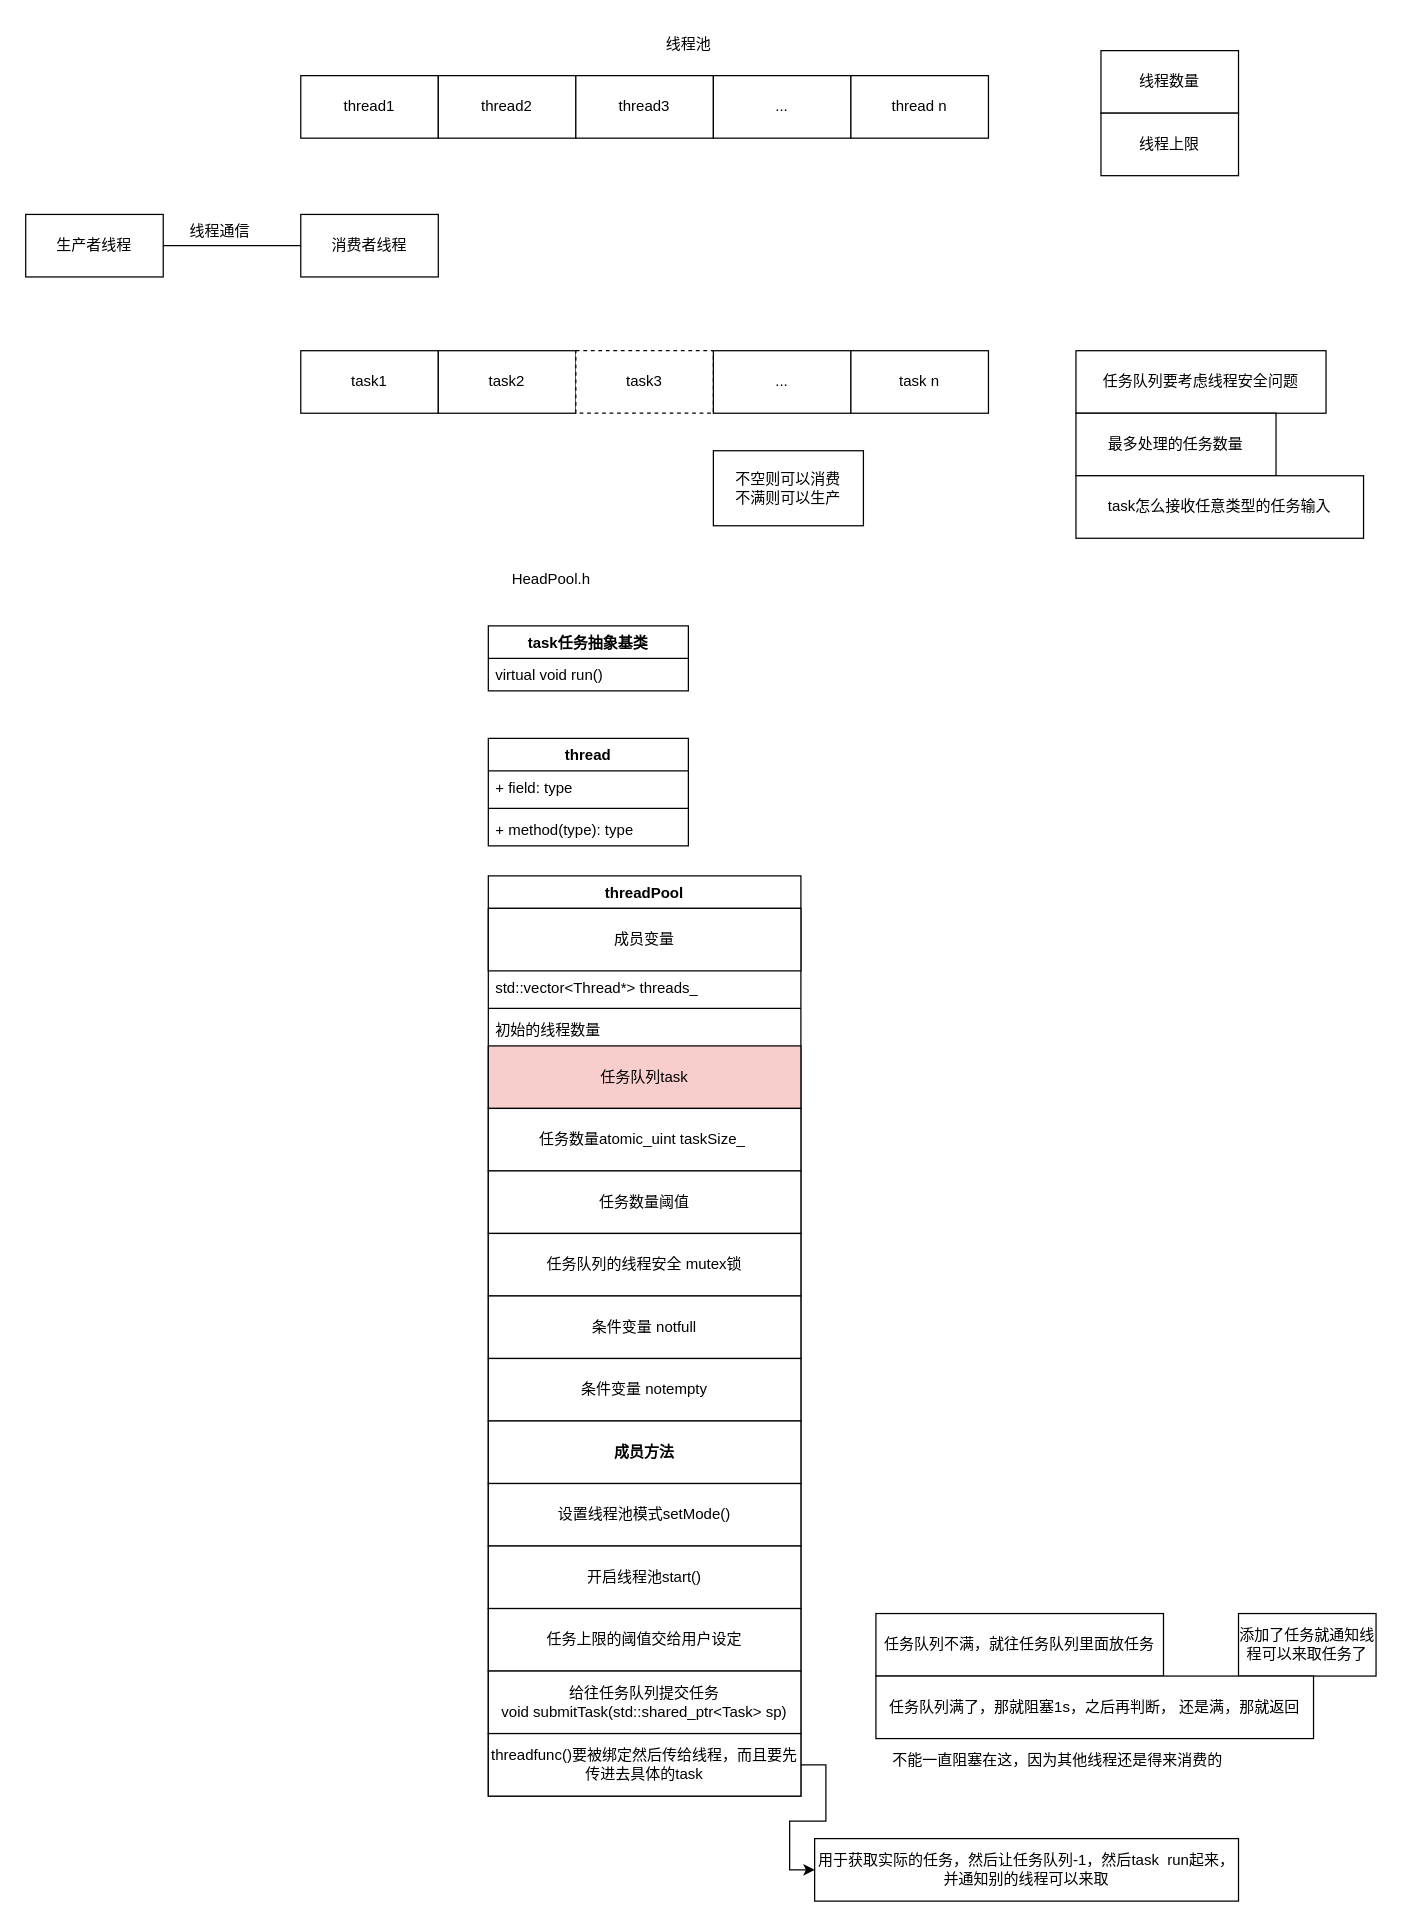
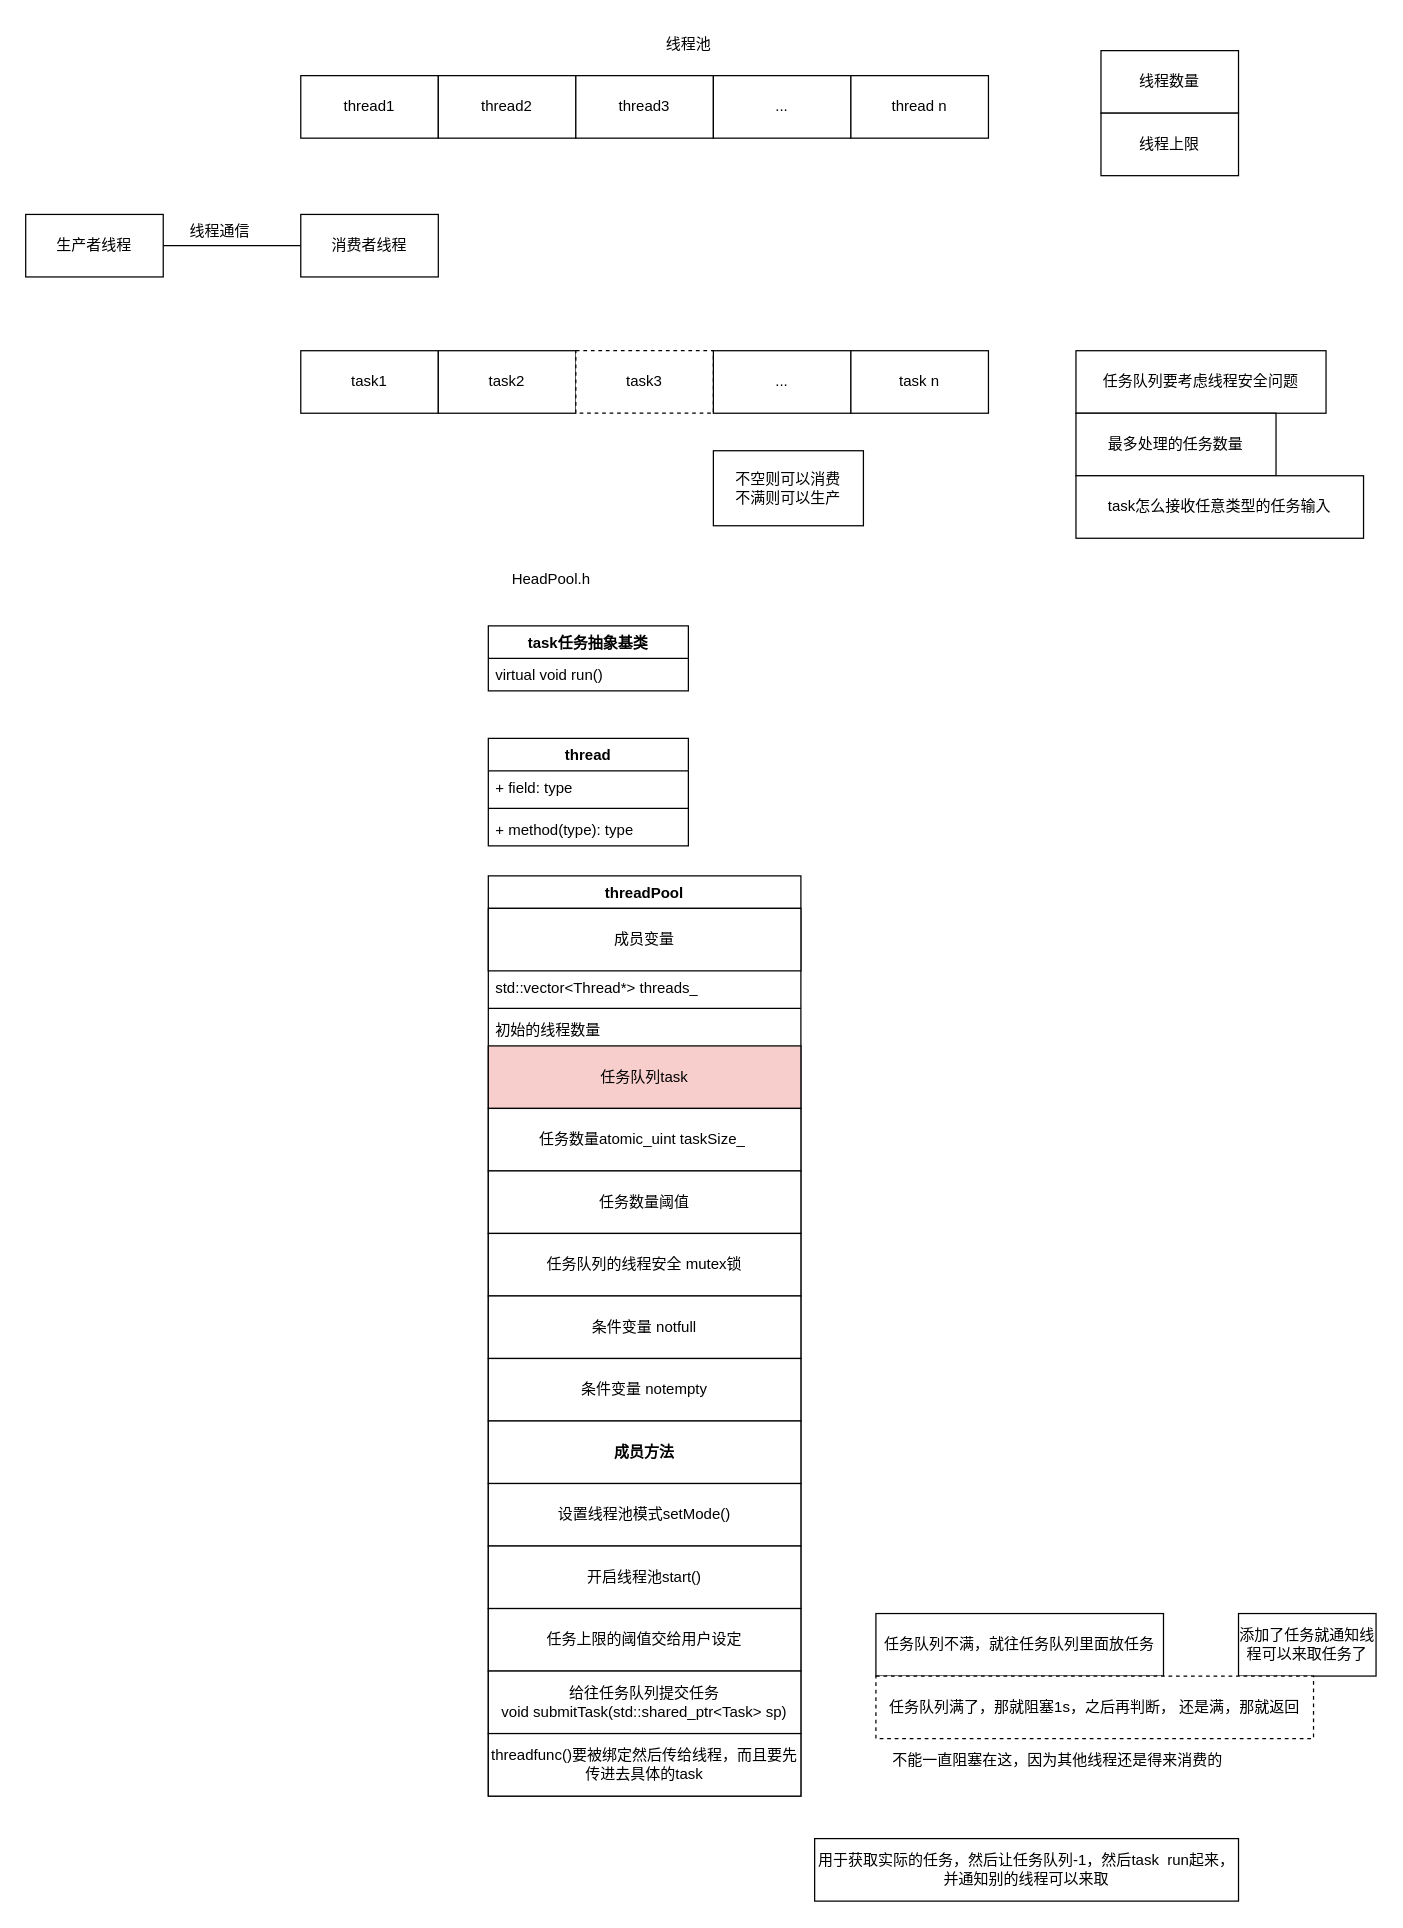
(1094, 1707) -> (1094, 1707)
(816, 1821) -> none
